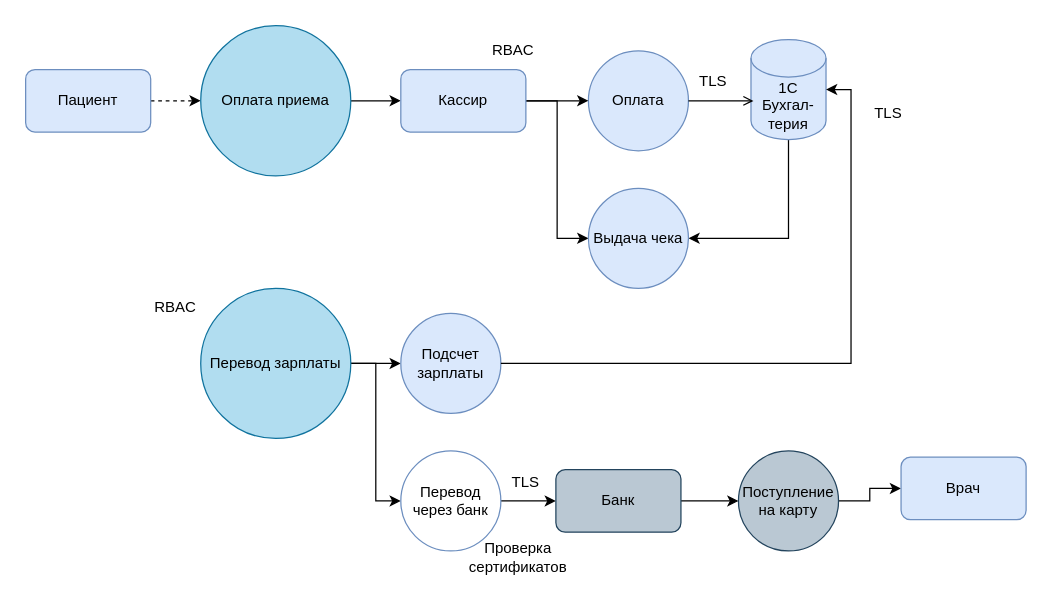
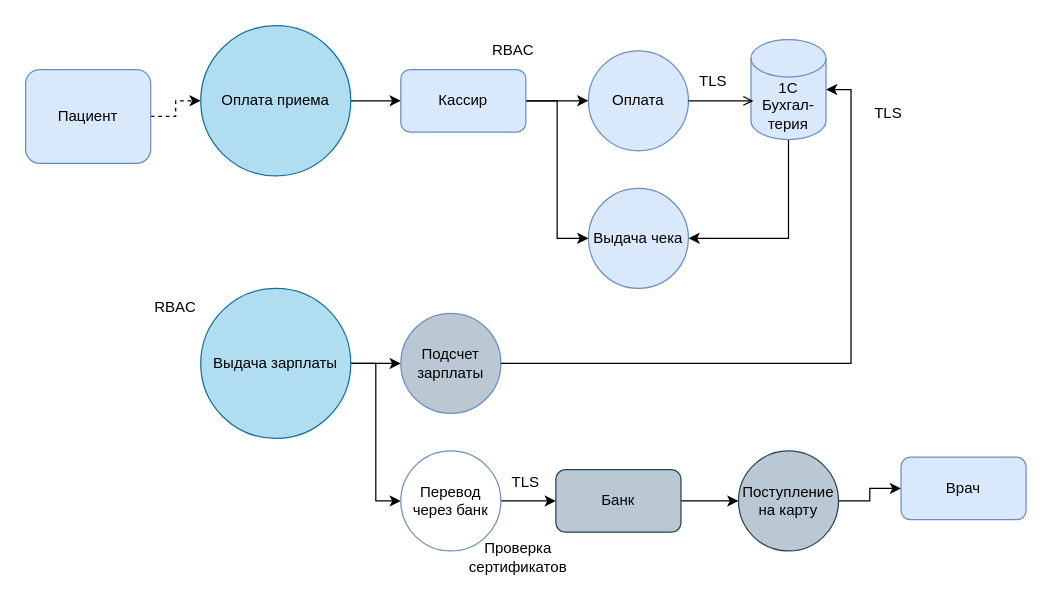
(88, 101) -> (88, 116)
(276, 363) -> (276, 363)
(451, 363) -> (451, 363)
